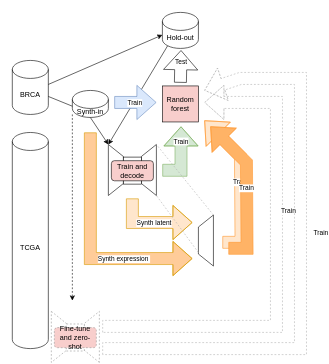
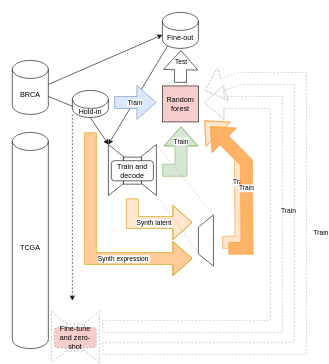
(180, 38) -> (180, 38)
(90, 111) -> (90, 111)
(132, 171) -> (132, 171)
